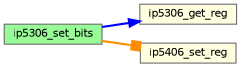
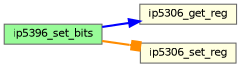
(53, 34) -> (53, 34)
(188, 53) -> (188, 53)
